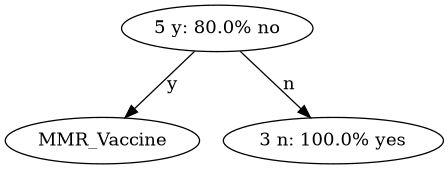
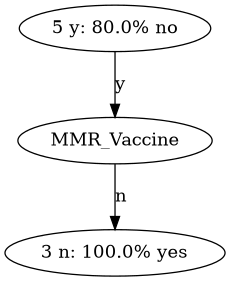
(271, 80) -> (115, 190)
